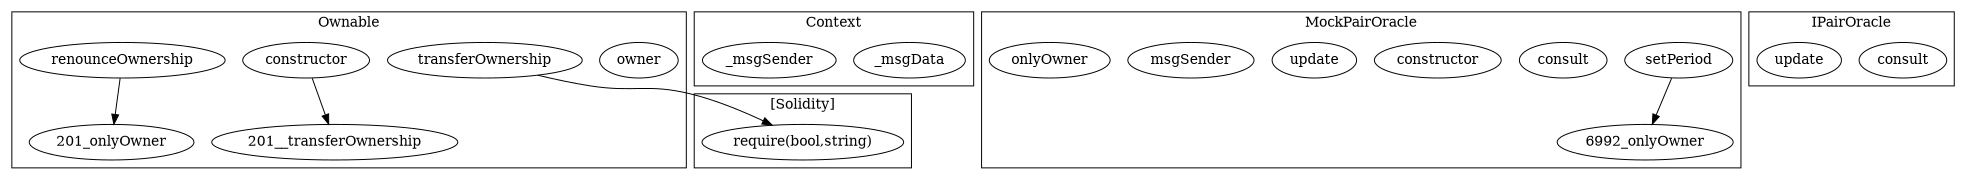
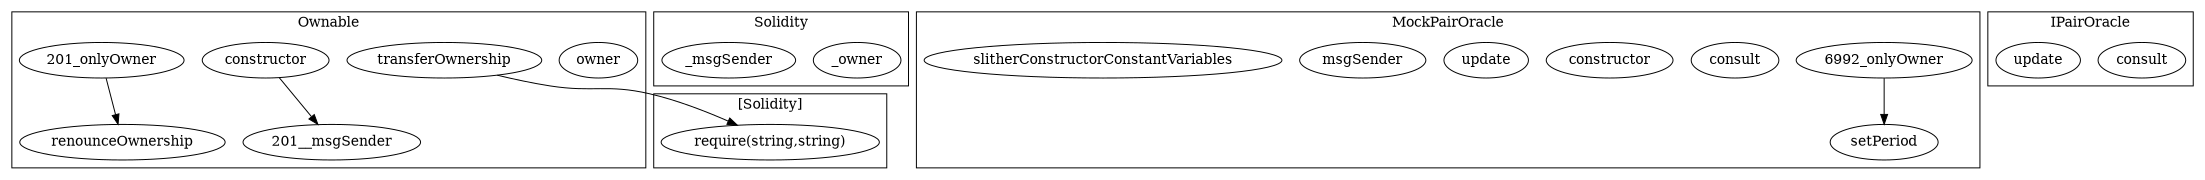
(834, 23) -> (781, 23)
(909, 60) -> (857, 60)
(1050, 60) -> (1103, 60)
(118, 96) -> (111, 96)
(1664, 97) -> (1884, 96)
(335, 142) -> (332, 142)
(803, 142) -> (770, 142)
